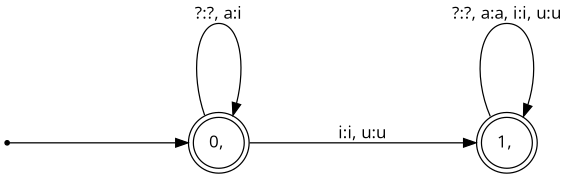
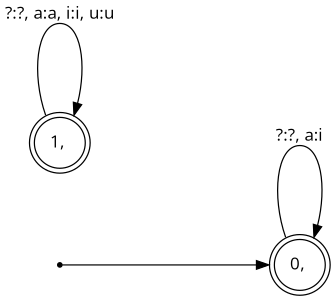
(356, 143) -> none
